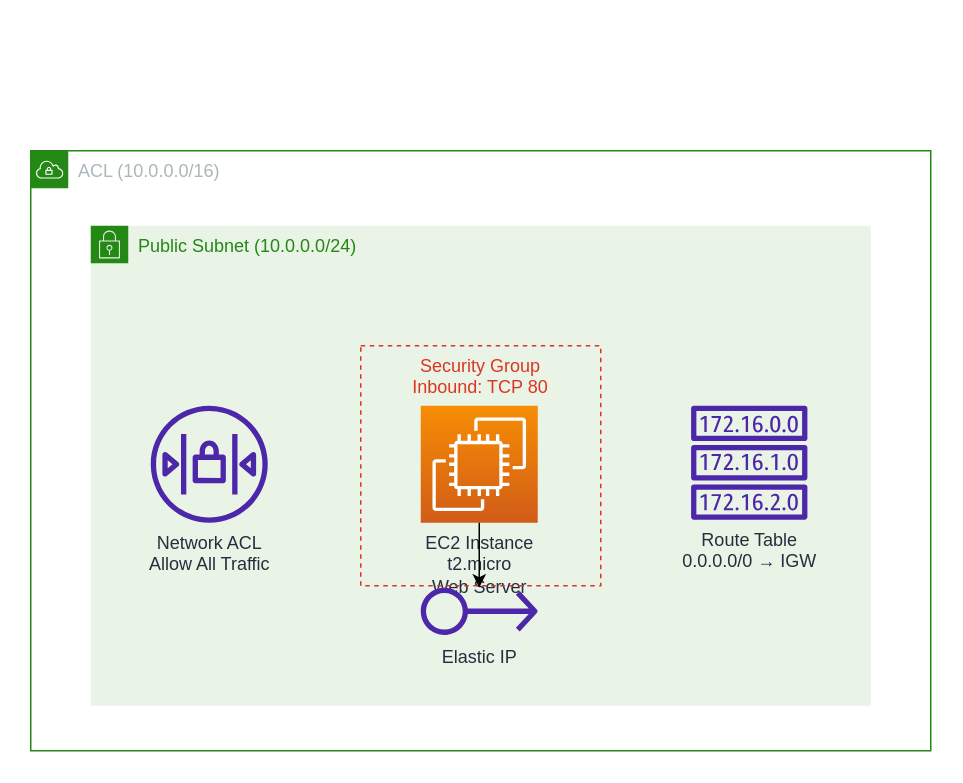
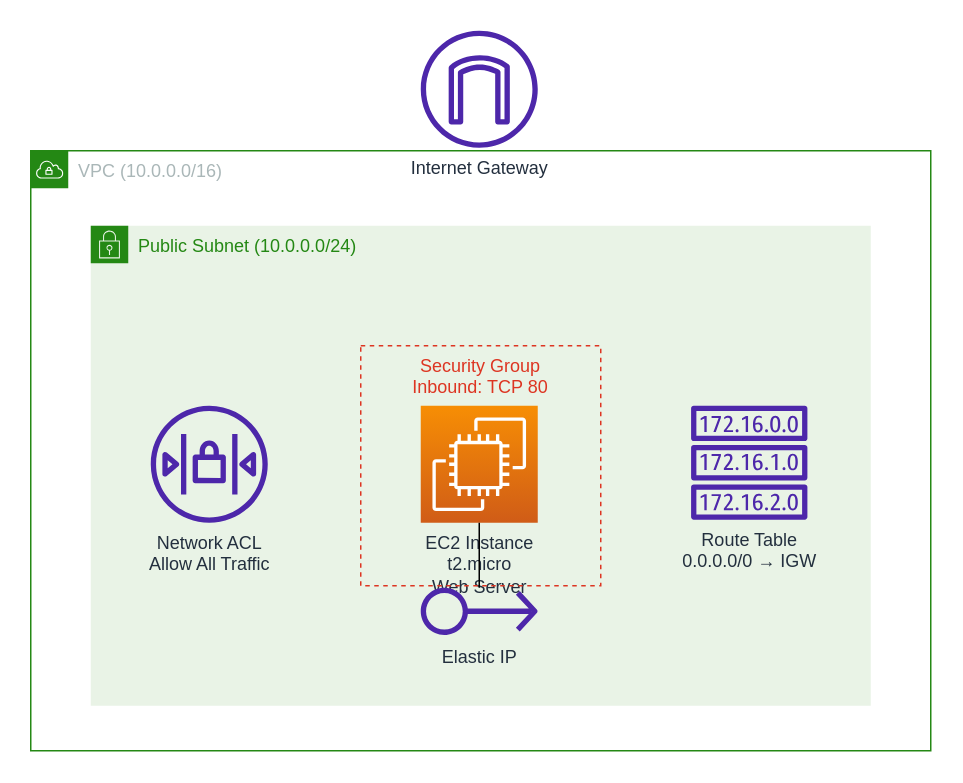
none -> (479, 89)
(155, 172) -> (155, 172)
(479, 576) -> (479, 581)
